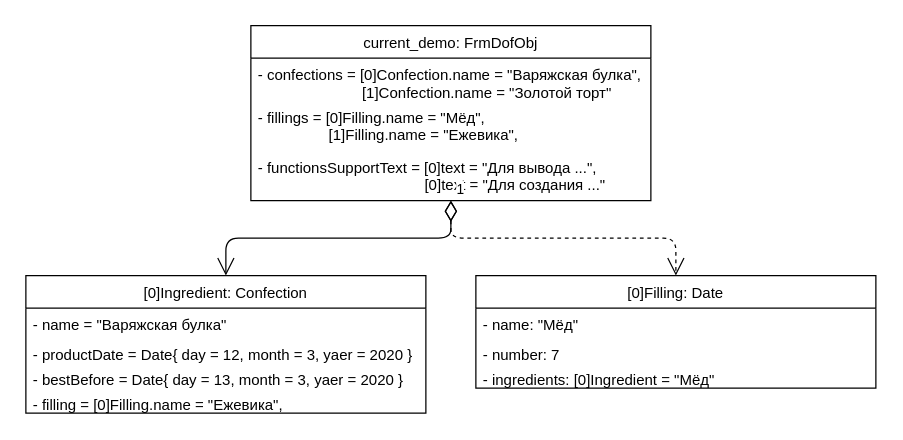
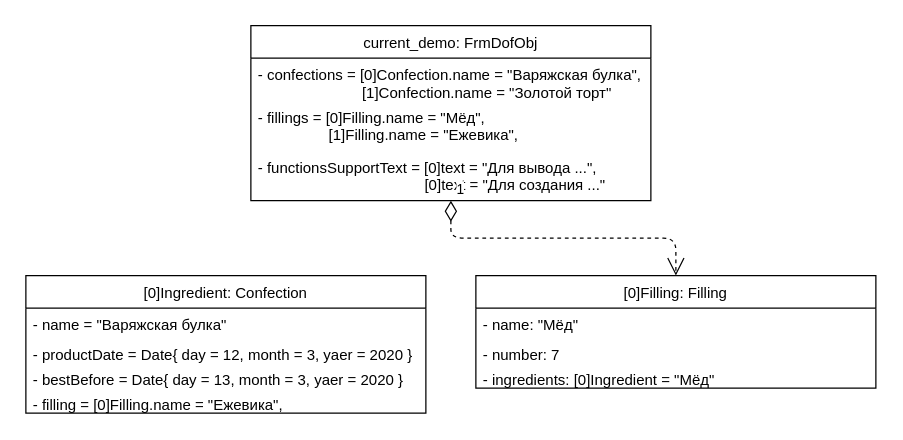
(324, 238) -> none
(675, 293) -> (675, 293)
